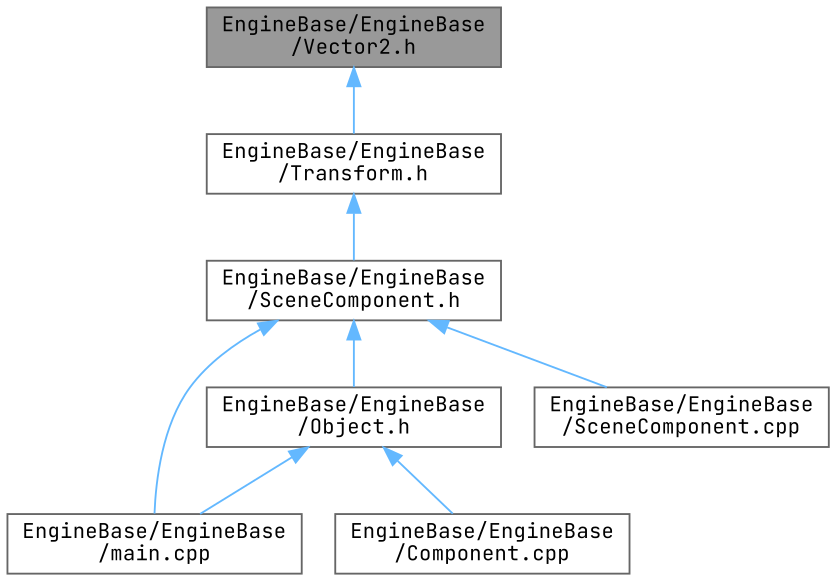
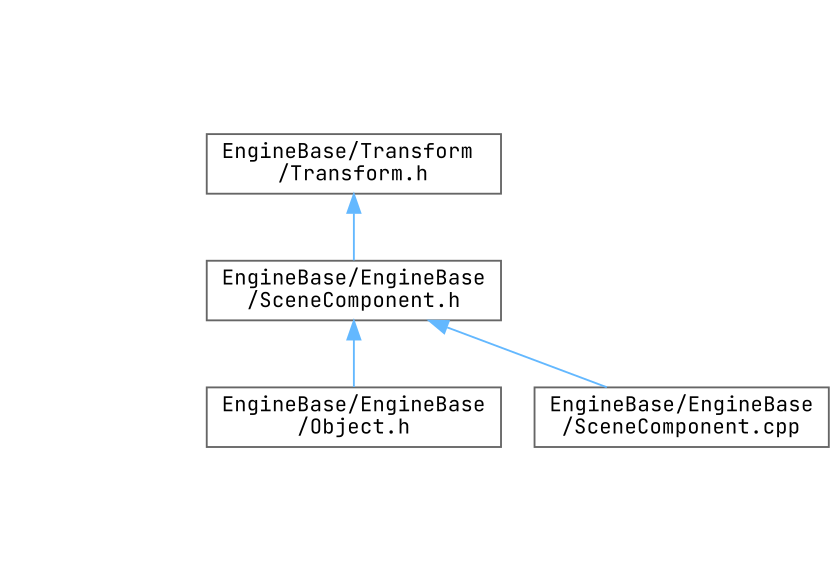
(354, 37) -> none
(354, 164) -> (354, 164)
(155, 544) -> none
(482, 544) -> none
